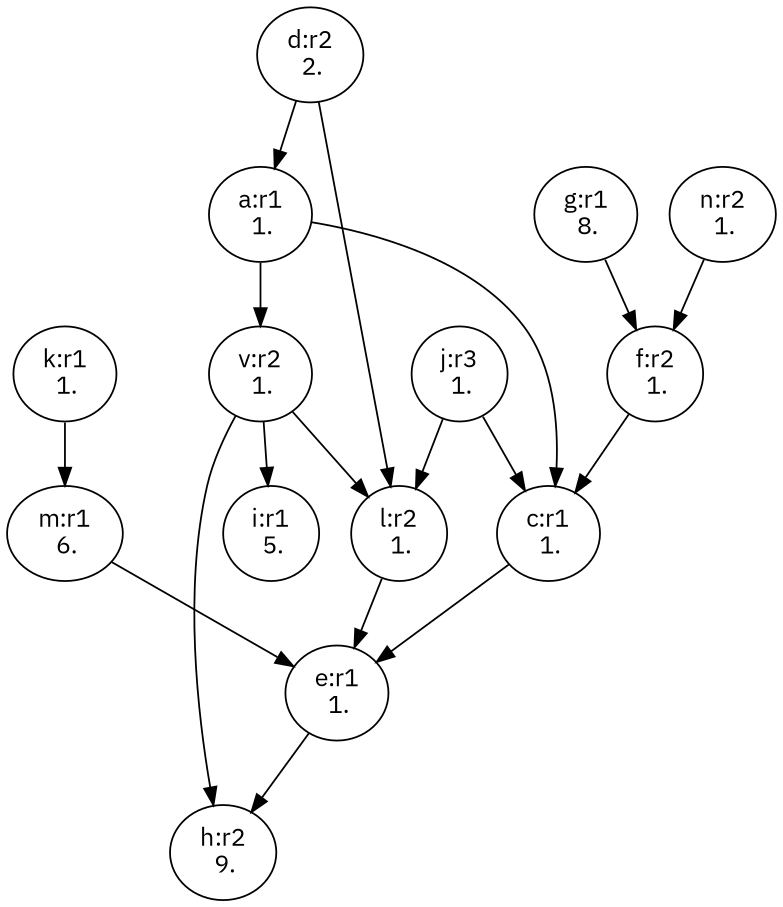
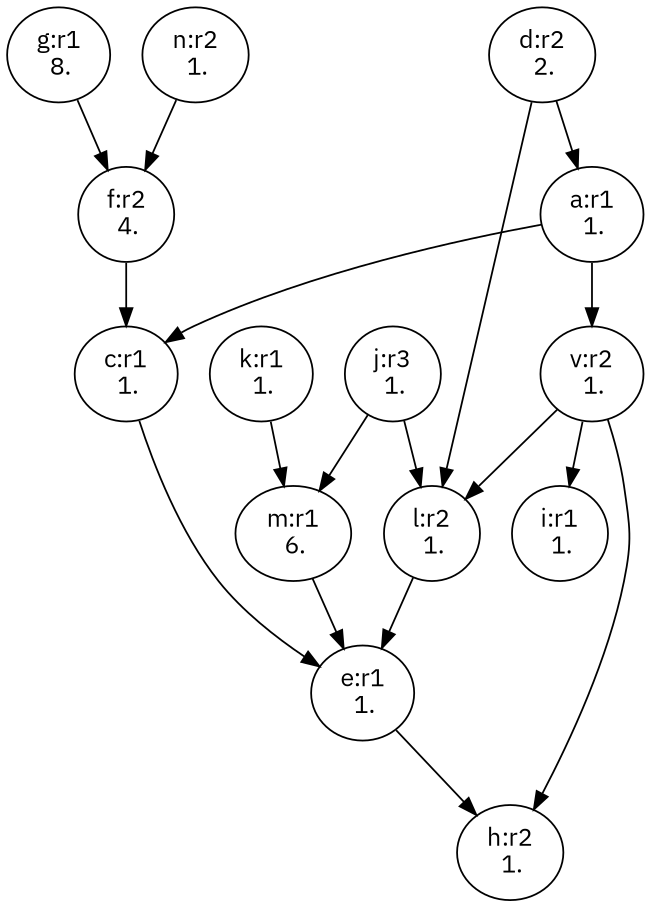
(655, 374) -> (126, 214)
(500, 446) -> (349, 445)
(271, 533) -> (560, 533)
(223, 853) -> (510, 853)
